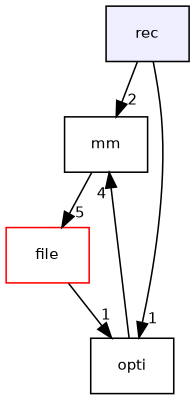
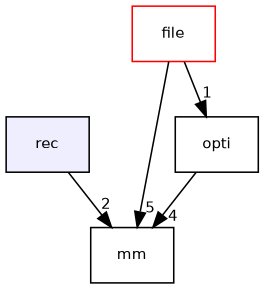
(161, 192) -> none
(80, 193) -> (154, 137)
